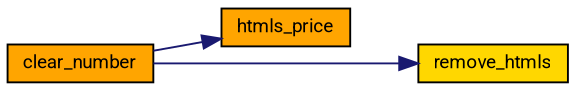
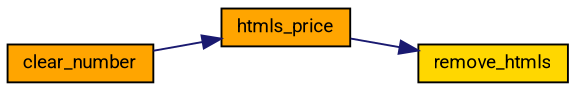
(276, 63) -> (375, 43)
